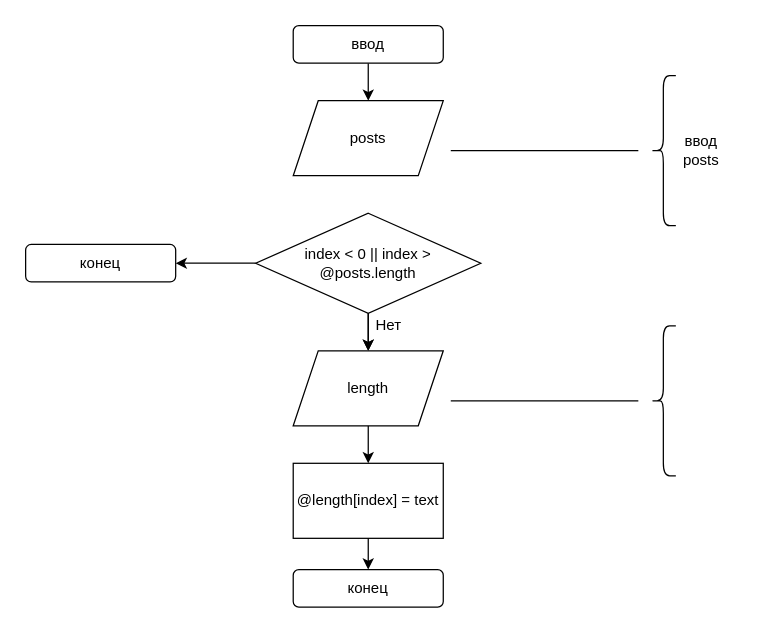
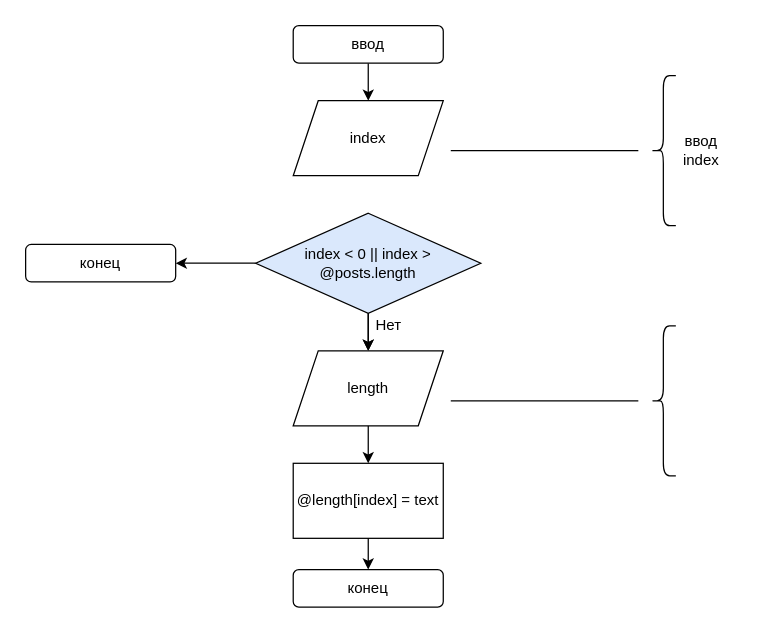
(368, 138) -> (368, 138)
(701, 151) -> (701, 151)
(368, 263) -> (368, 263)
